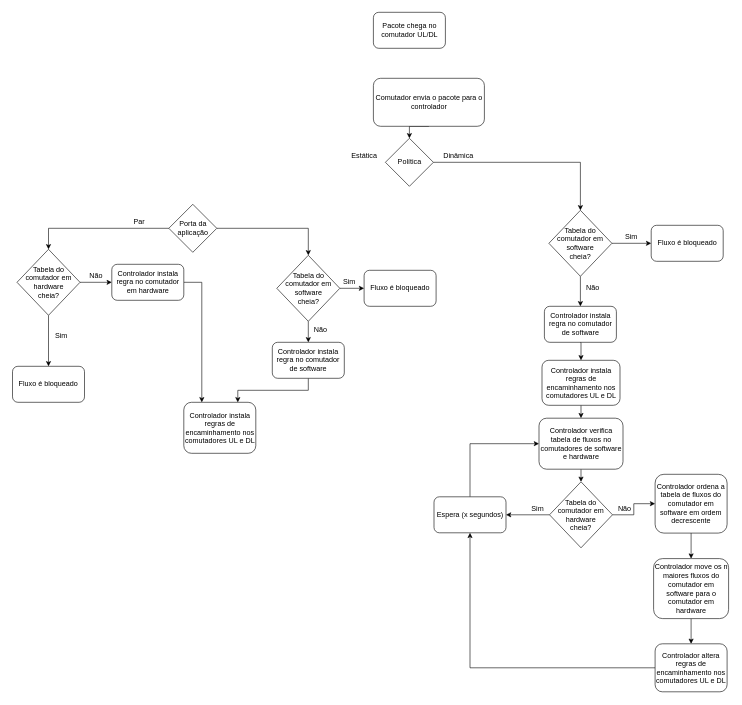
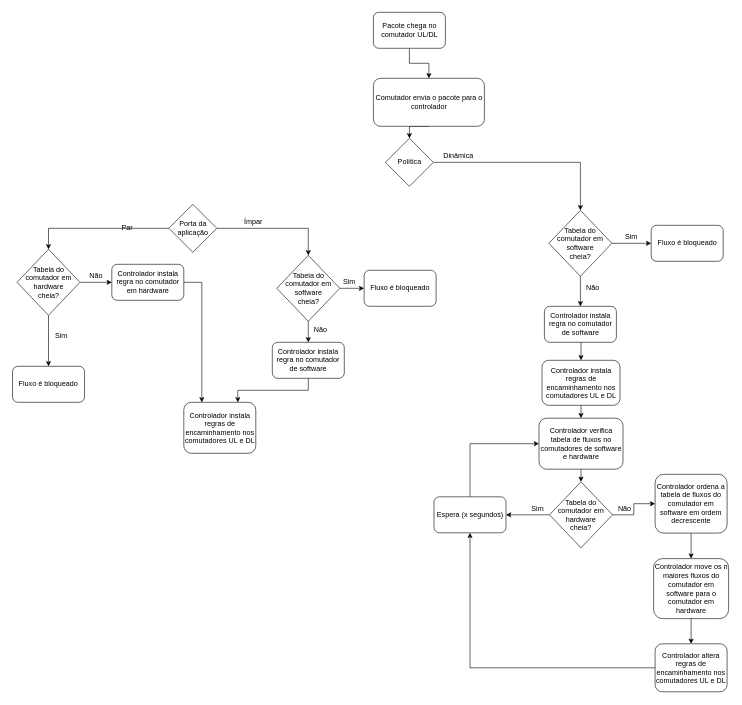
none -> (409, 56)
(364, 156) -> none
(139, 222) -> (127, 228)
none -> (253, 222)
